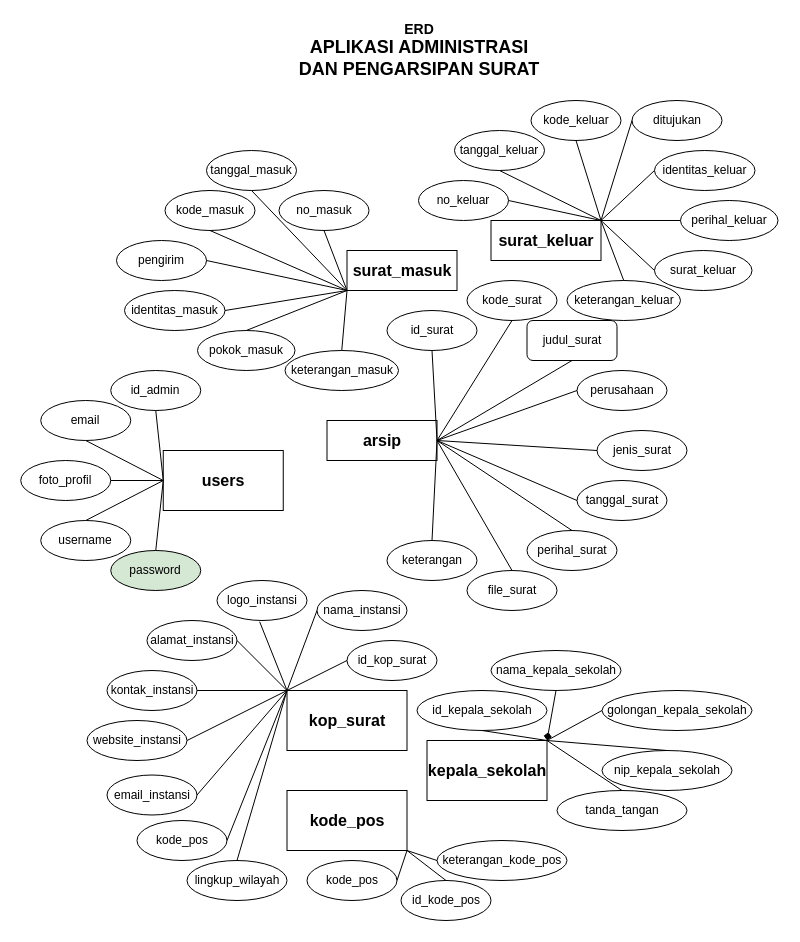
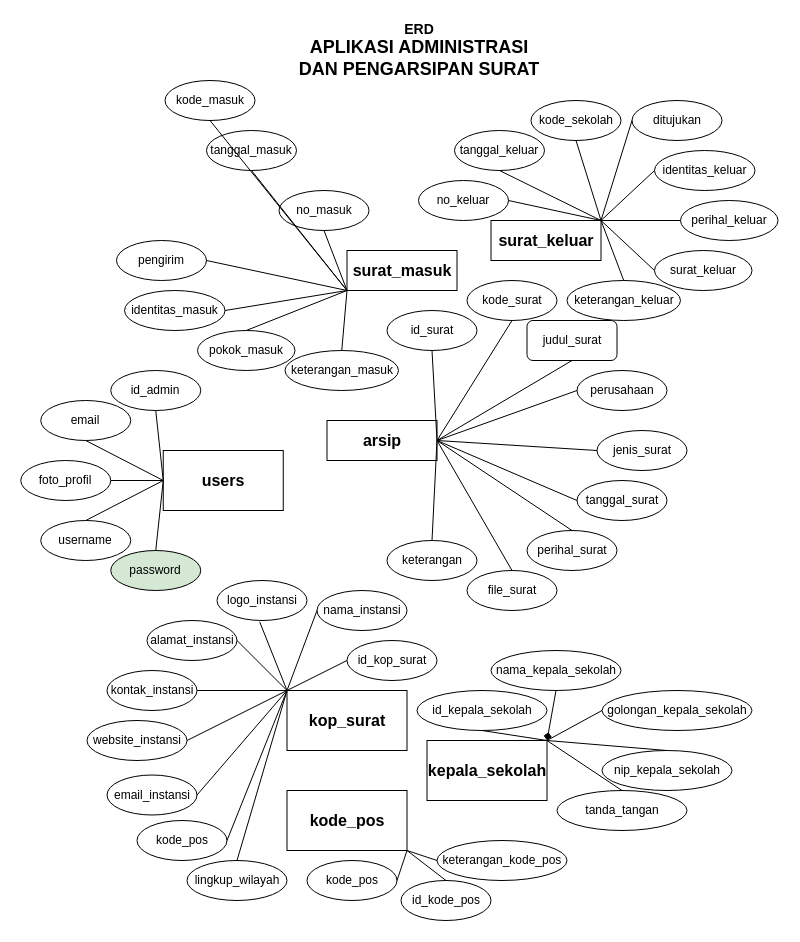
(577, 121) -> (577, 121)
(252, 171) -> (252, 151)
(210, 211) -> (210, 101)
